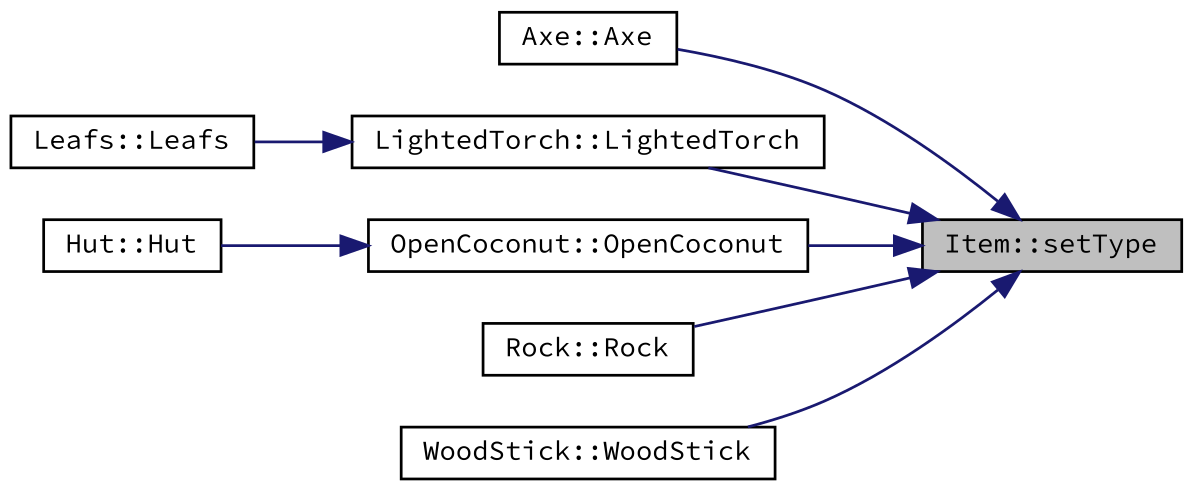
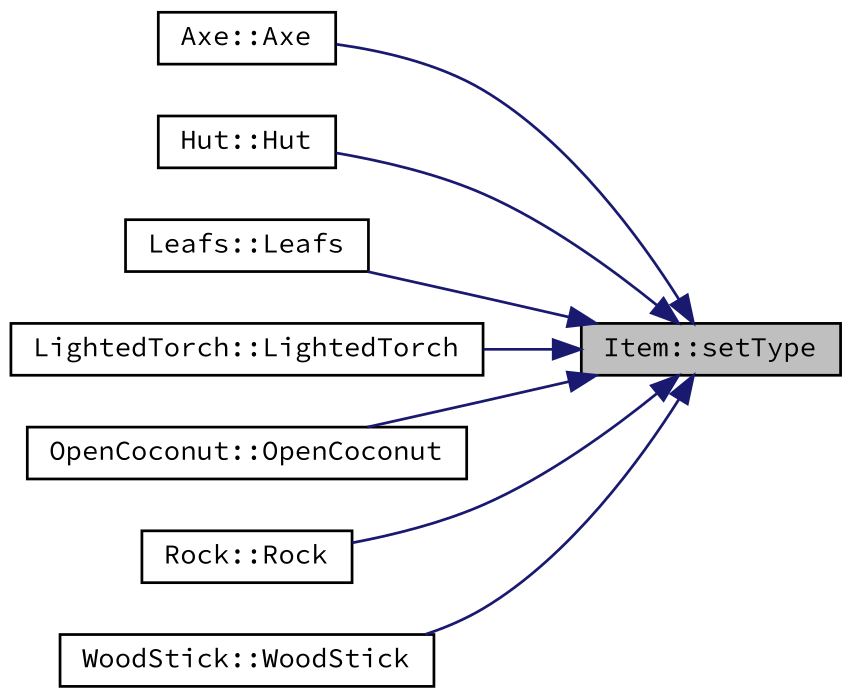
(289, 142) -> (468, 294)
(281, 246) -> (508, 205)
